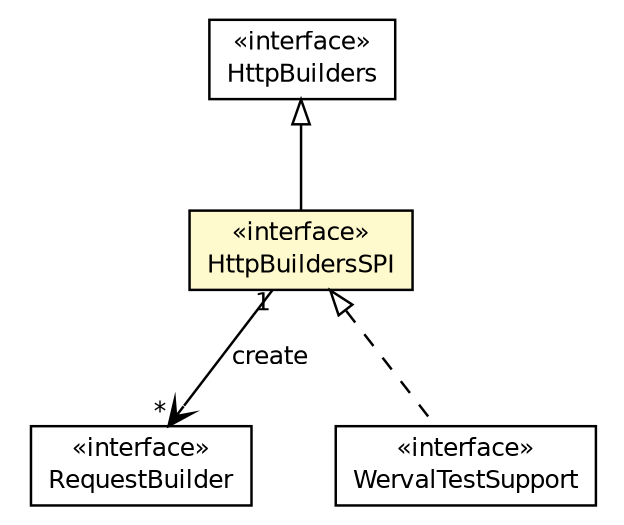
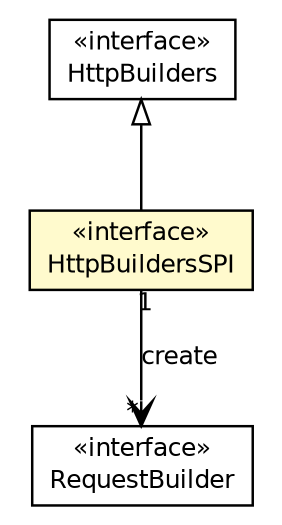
(465, 466) -> none
